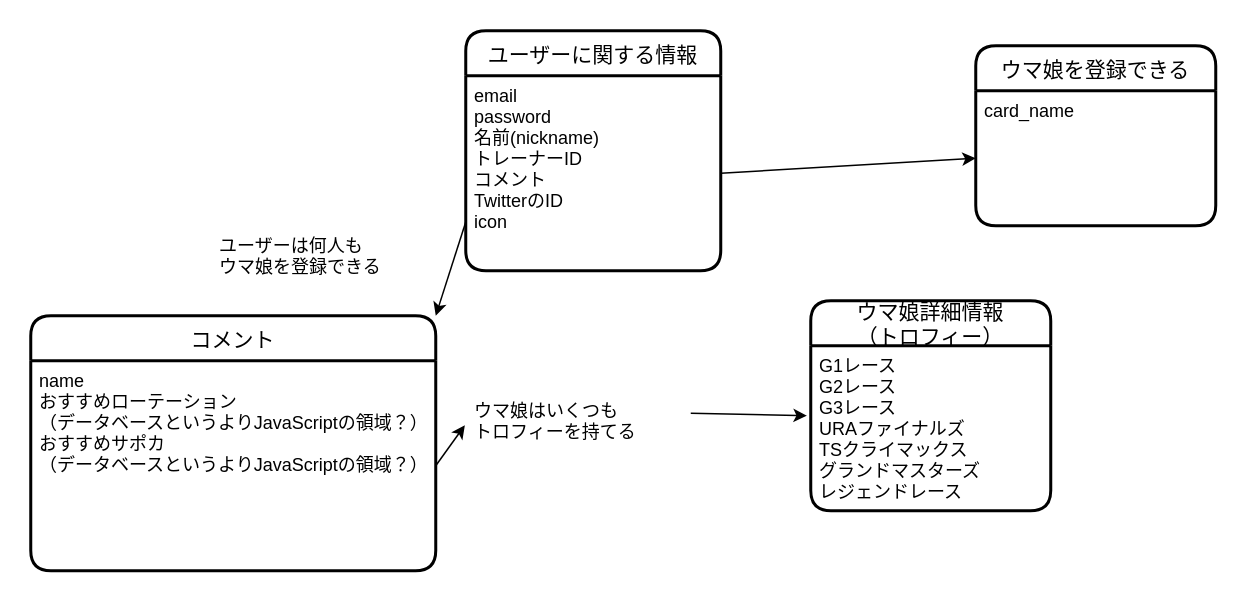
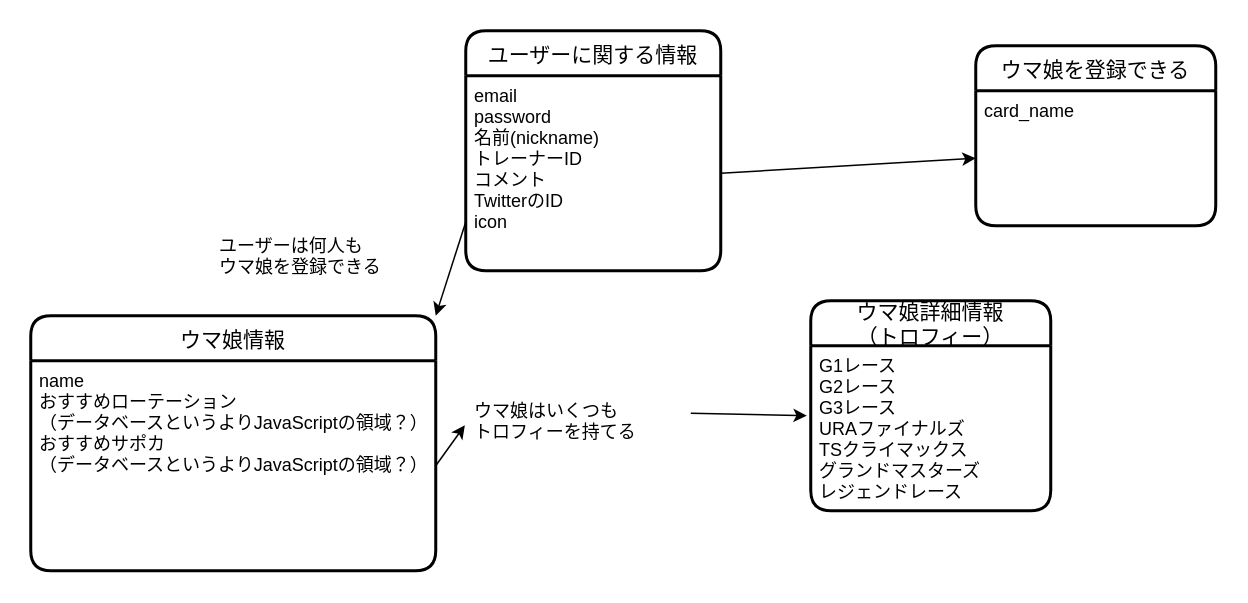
(233, 340) -> (233, 340)
